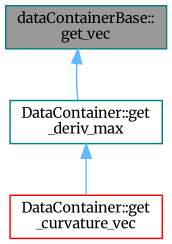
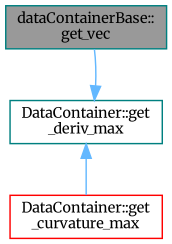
(77, 82) -> (96, 68)
(86, 217) -> (86, 217)
